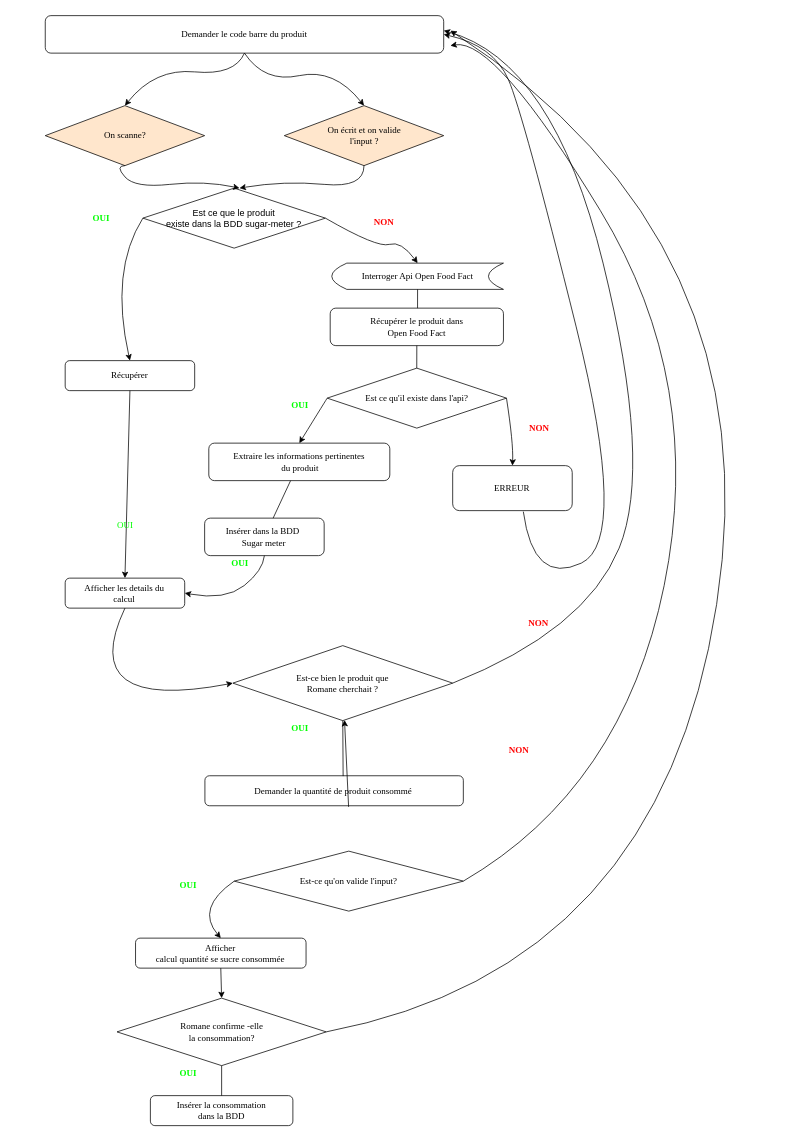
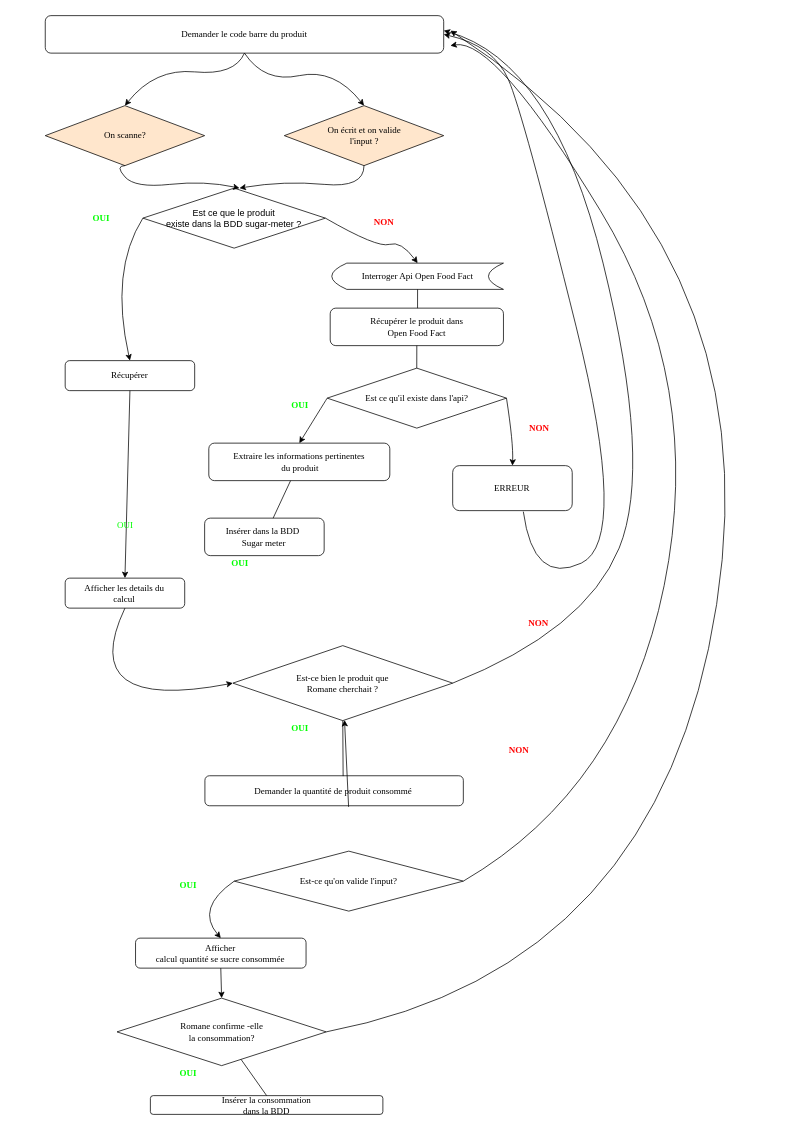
(235, 591) -> none
(222, 1110) -> (267, 1105)
